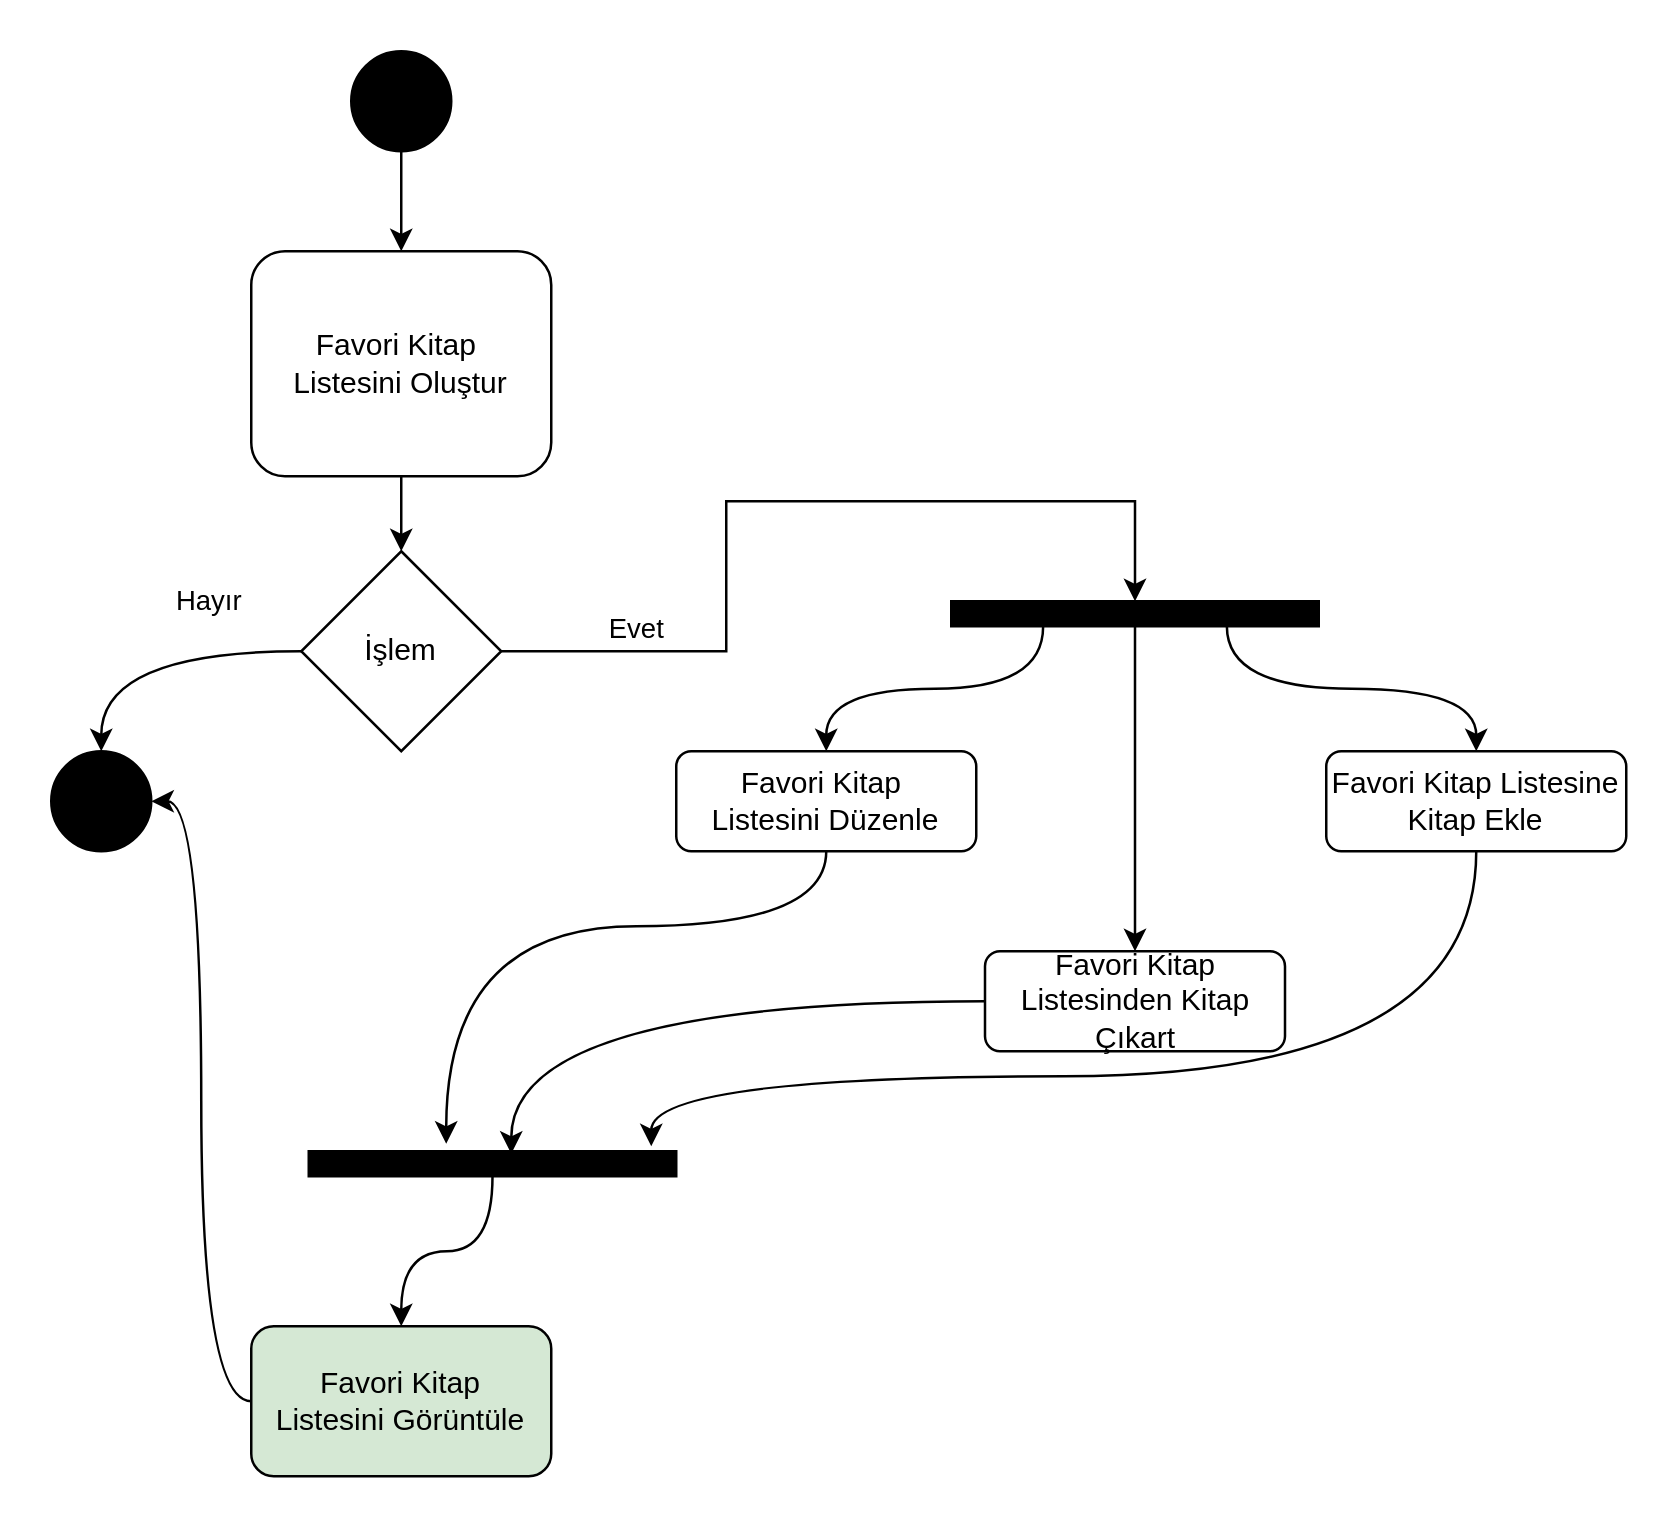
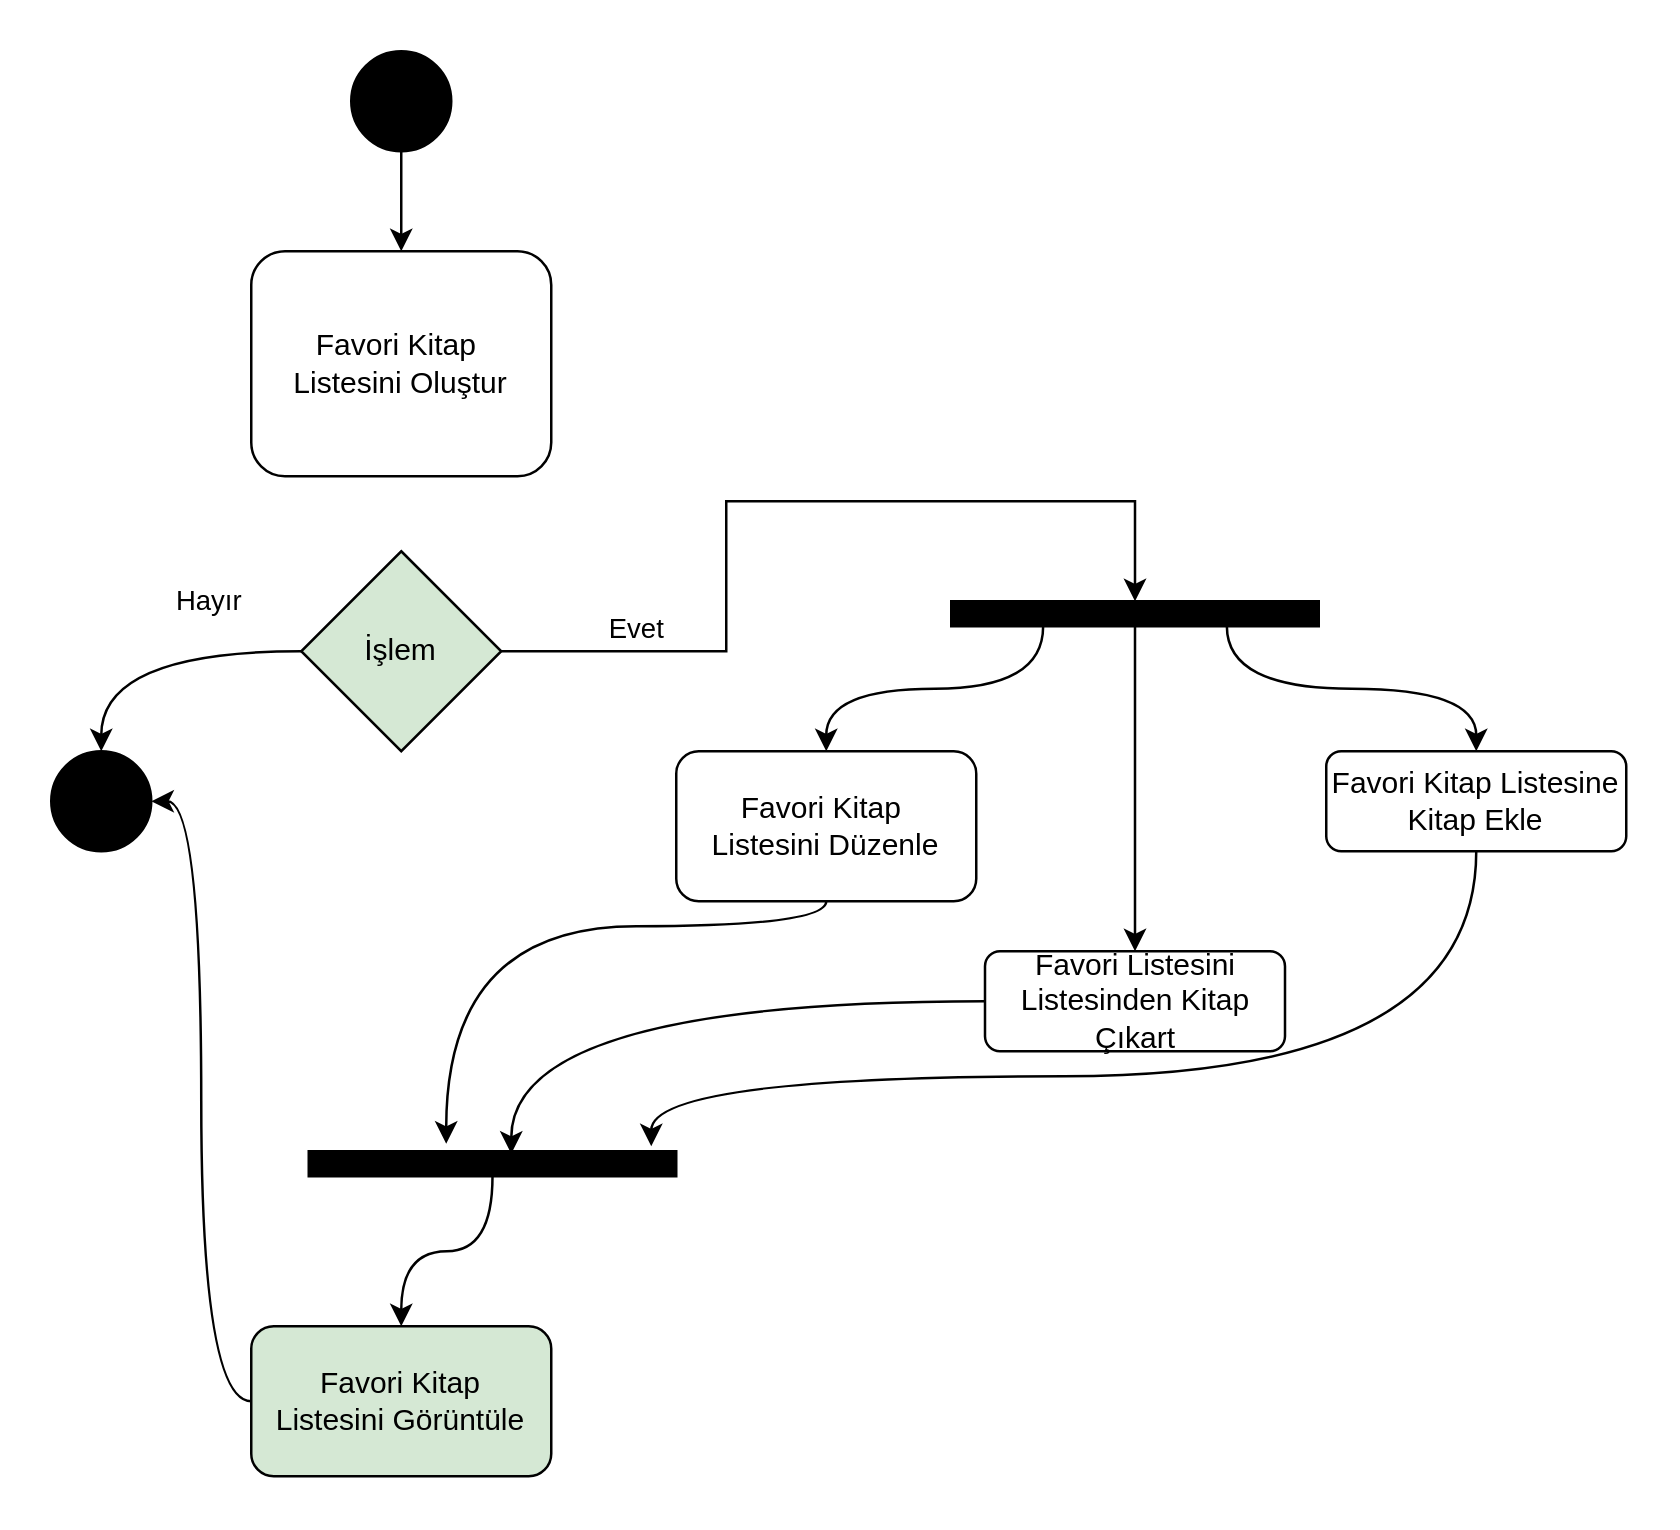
(401, 505) -> none
(401, 651) -> (401, 651)
(826, 801) -> (826, 826)
(1136, 1001) -> (1136, 1001)
